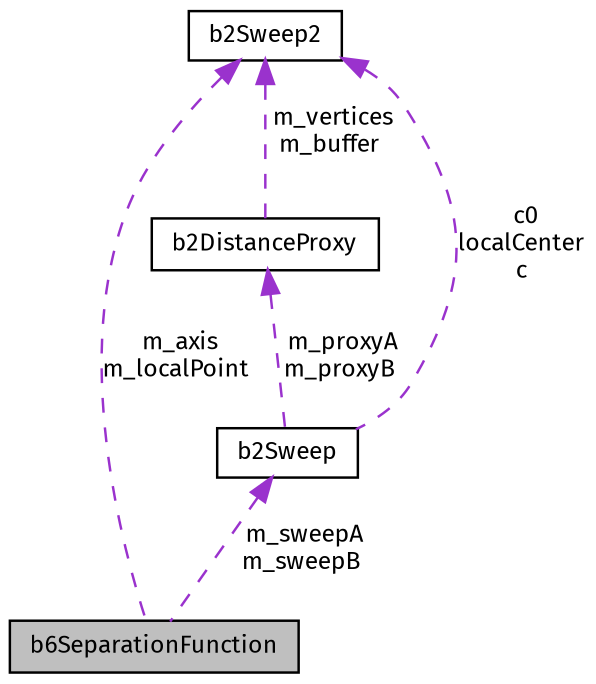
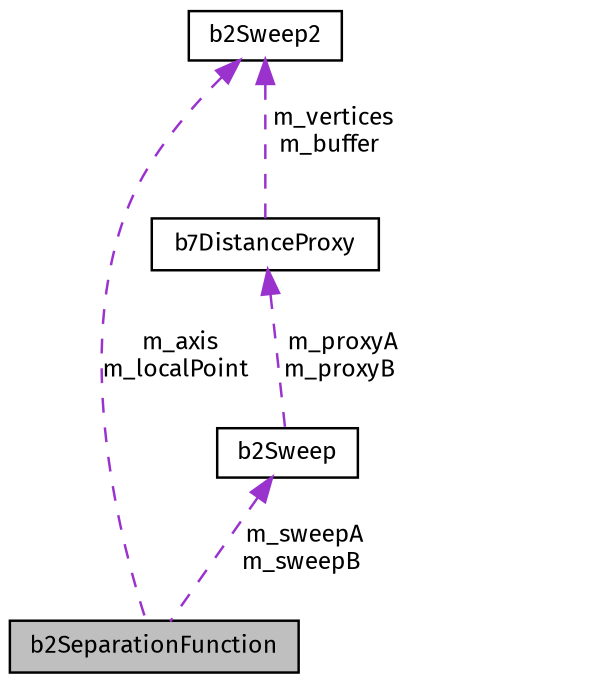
(265, 244) -> (265, 244)
(456, 253) -> none
(154, 647) -> (154, 647)
